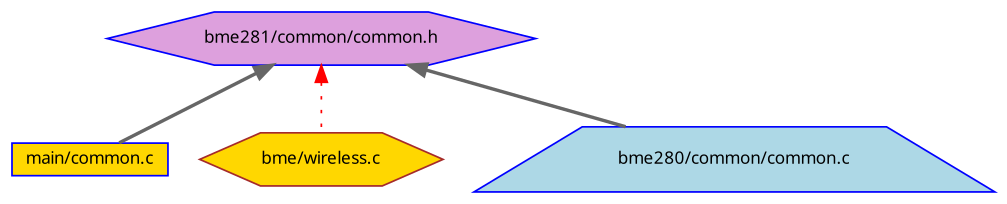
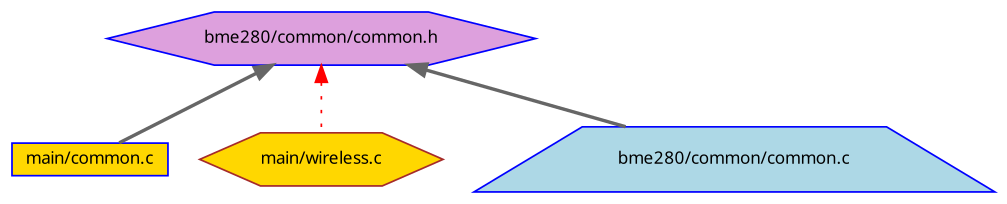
(321, 39) -> (321, 39)
(321, 159) -> (321, 159)
